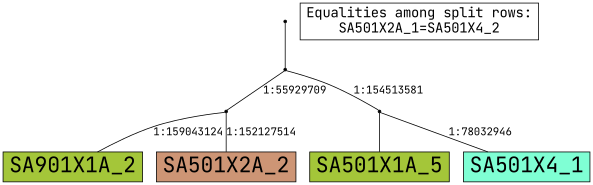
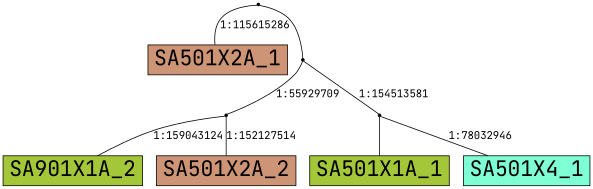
(419, 21) -> none
none -> (218, 60)
(380, 167) -> (380, 171)
